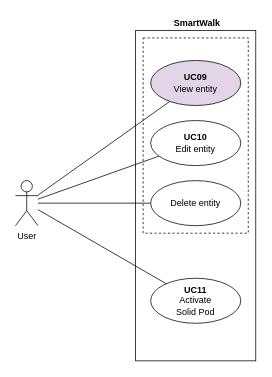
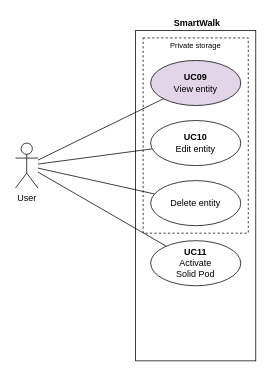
none -> (195, 45)
(27, 203) -> (27, 165)
(195, 300) -> (195, 263)
